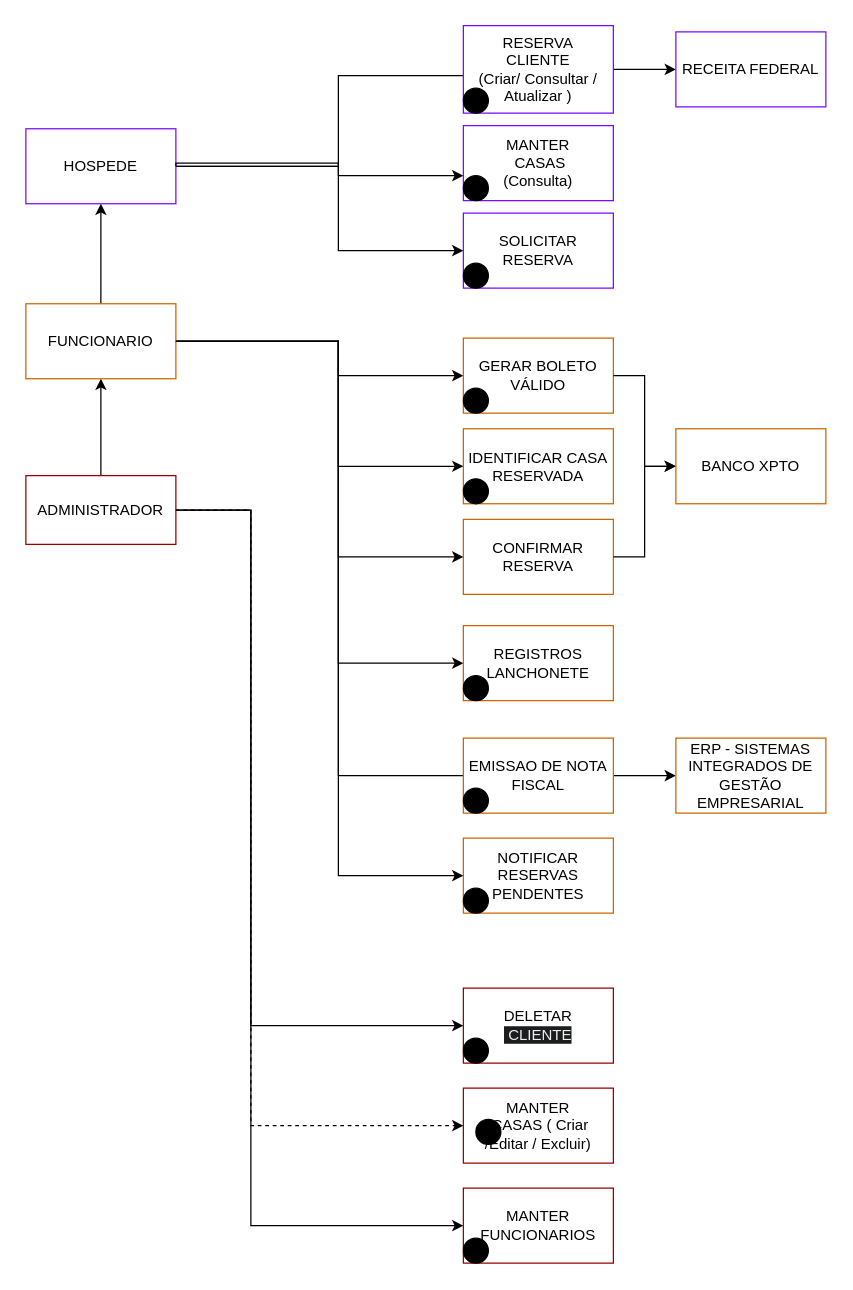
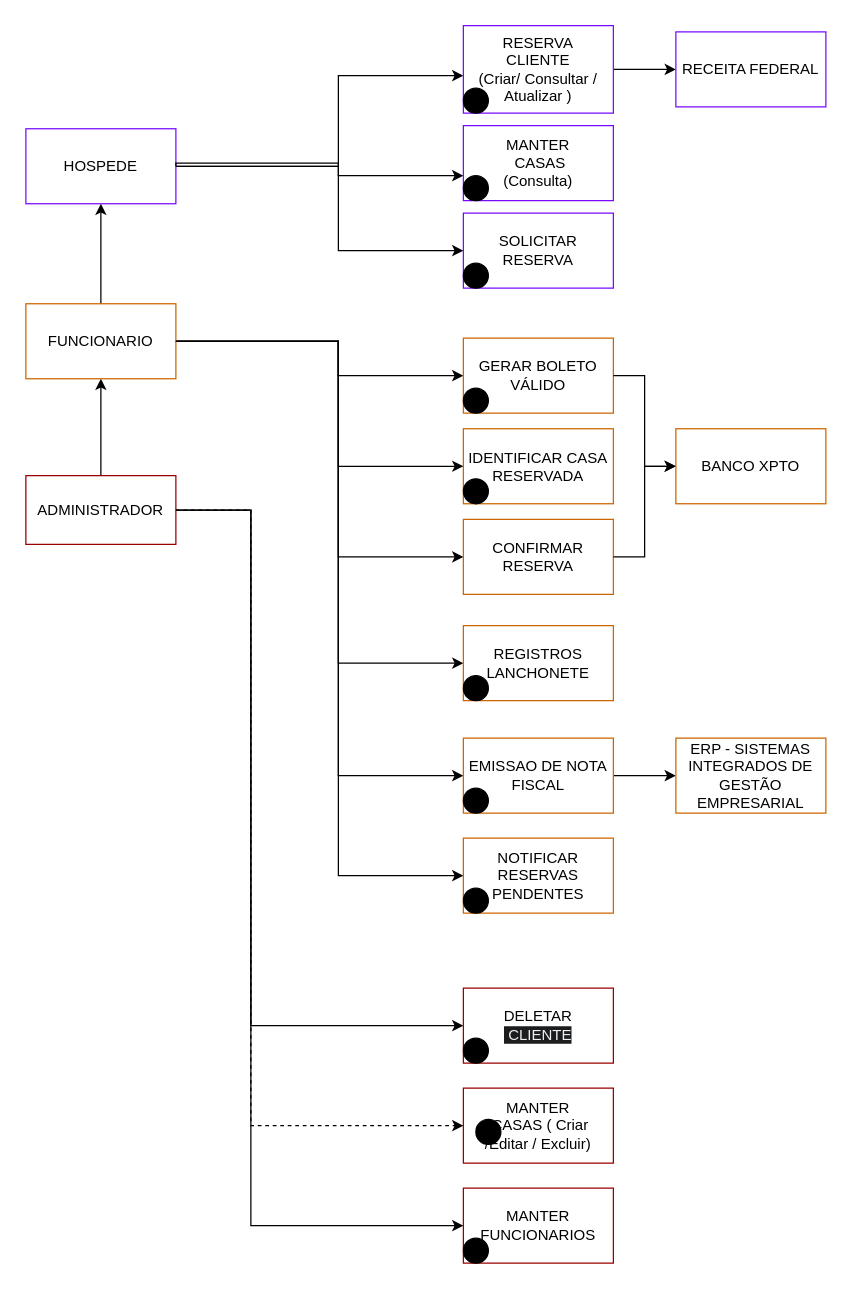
(456, 76) -> (453, 76)
(456, 776) -> (453, 776)
